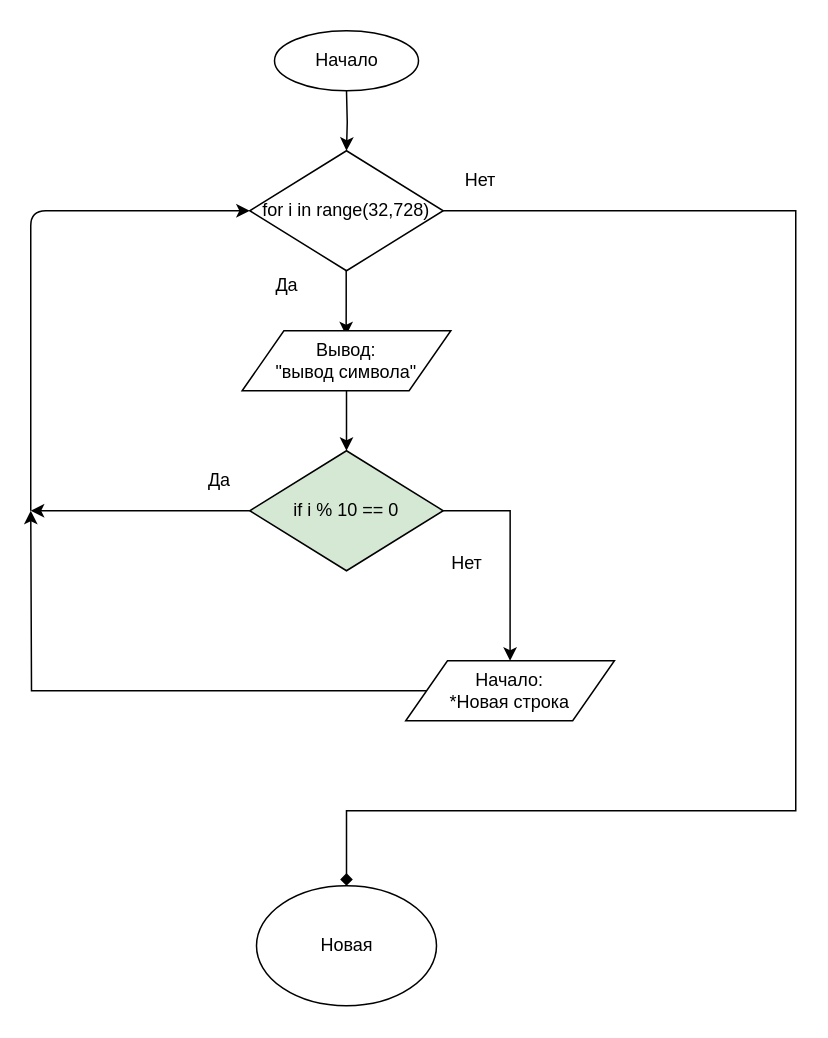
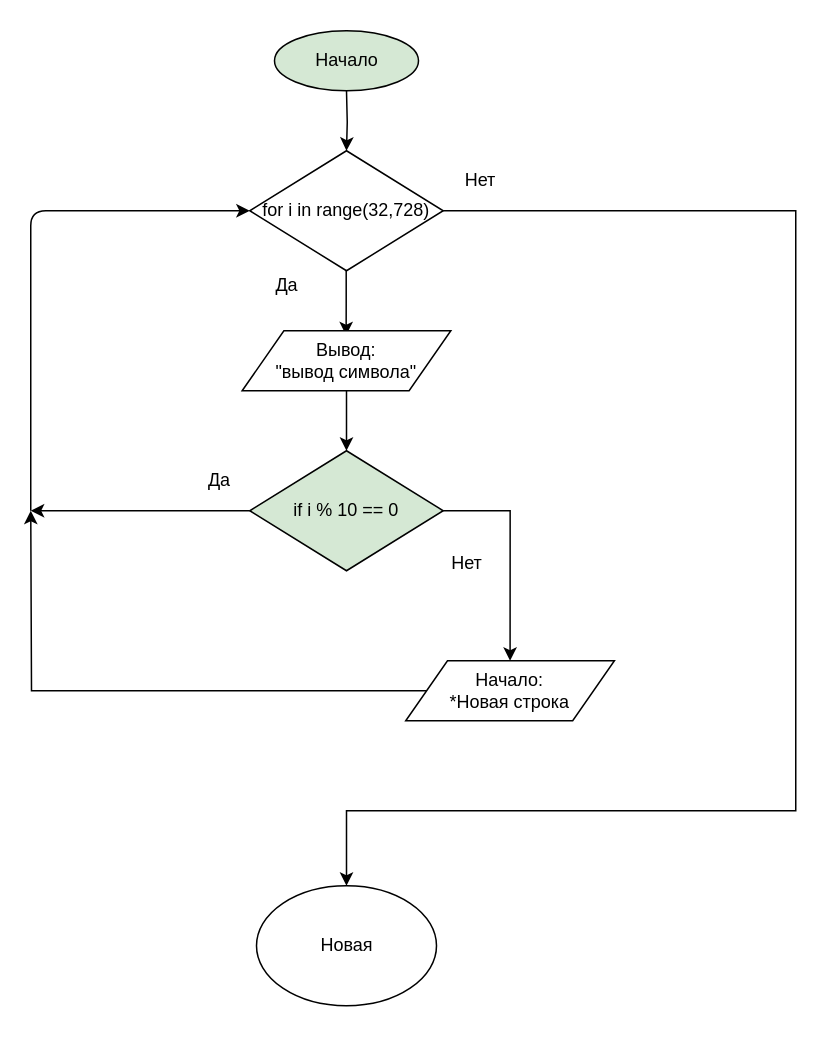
(347, 61) -> (347, 61)
(347, 873) -> (347, 874)
